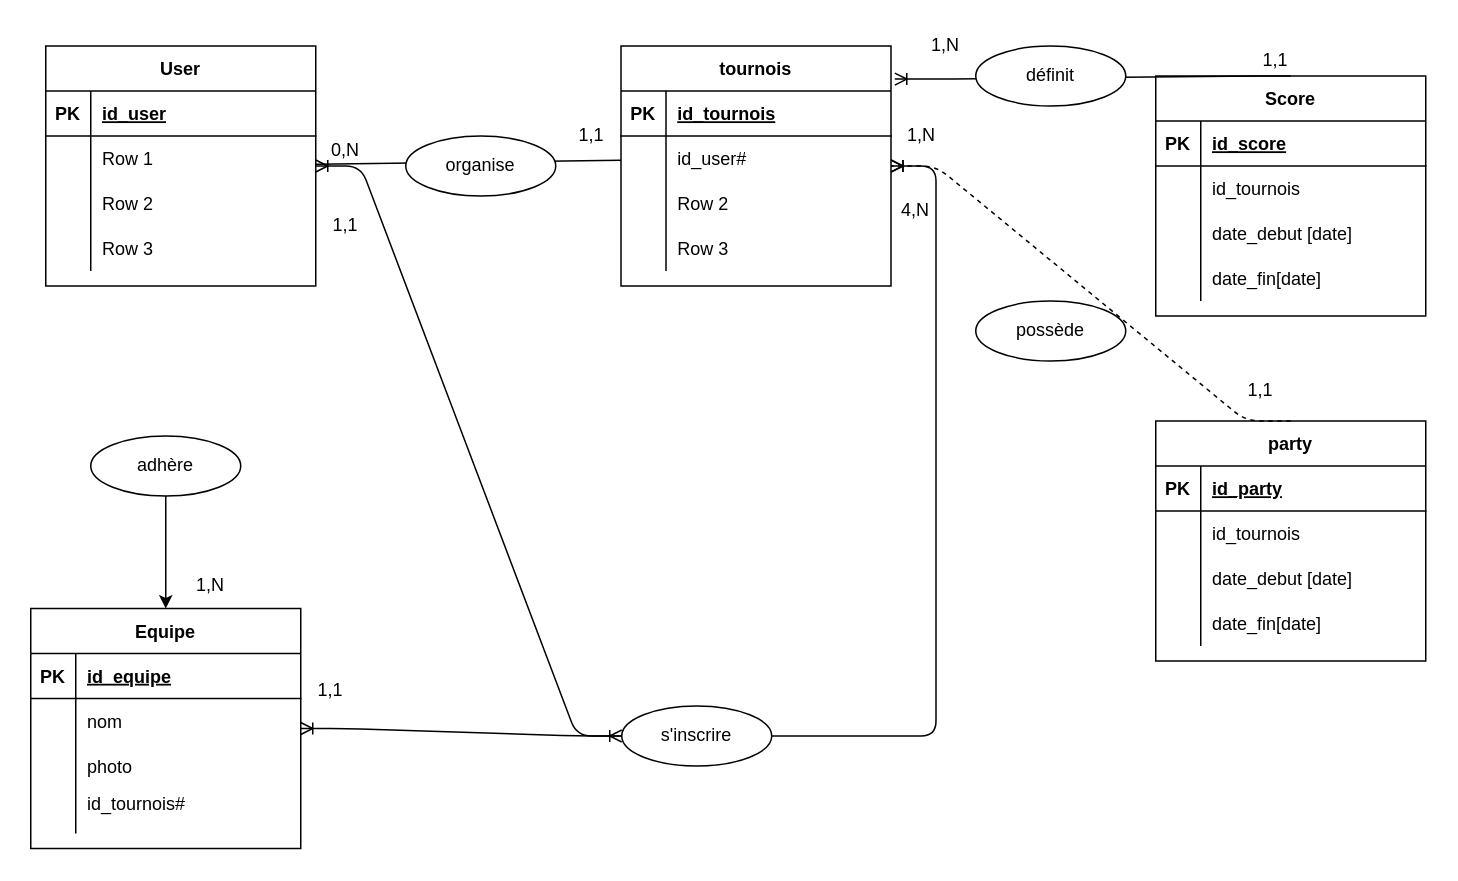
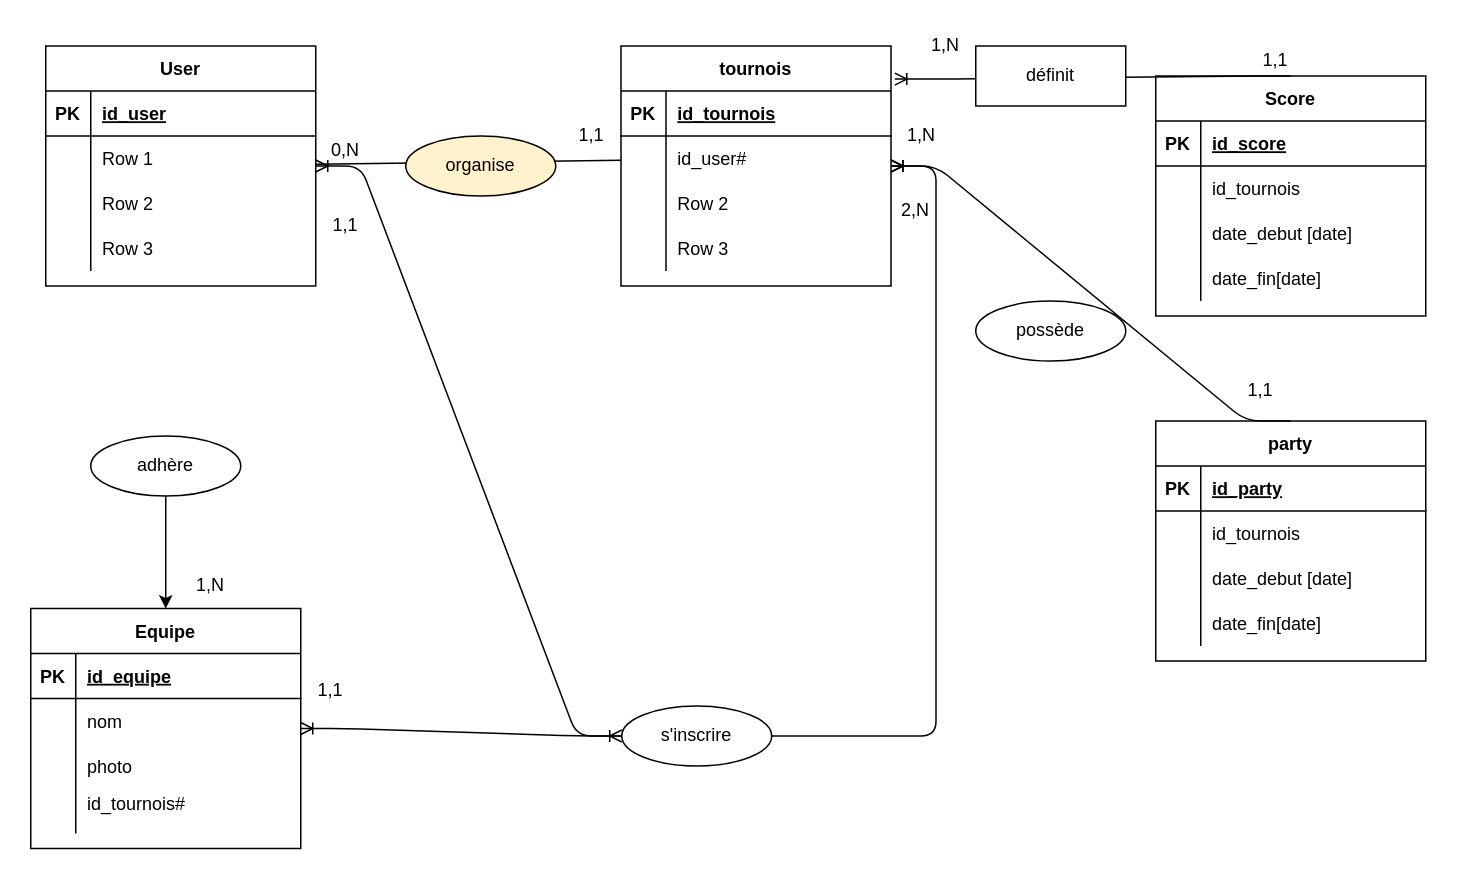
(1051, 76) -> (1051, 76)
(481, 166) -> (481, 166)
(916, 211) -> (916, 211)
(1092, 294) -> (1092, 294)
